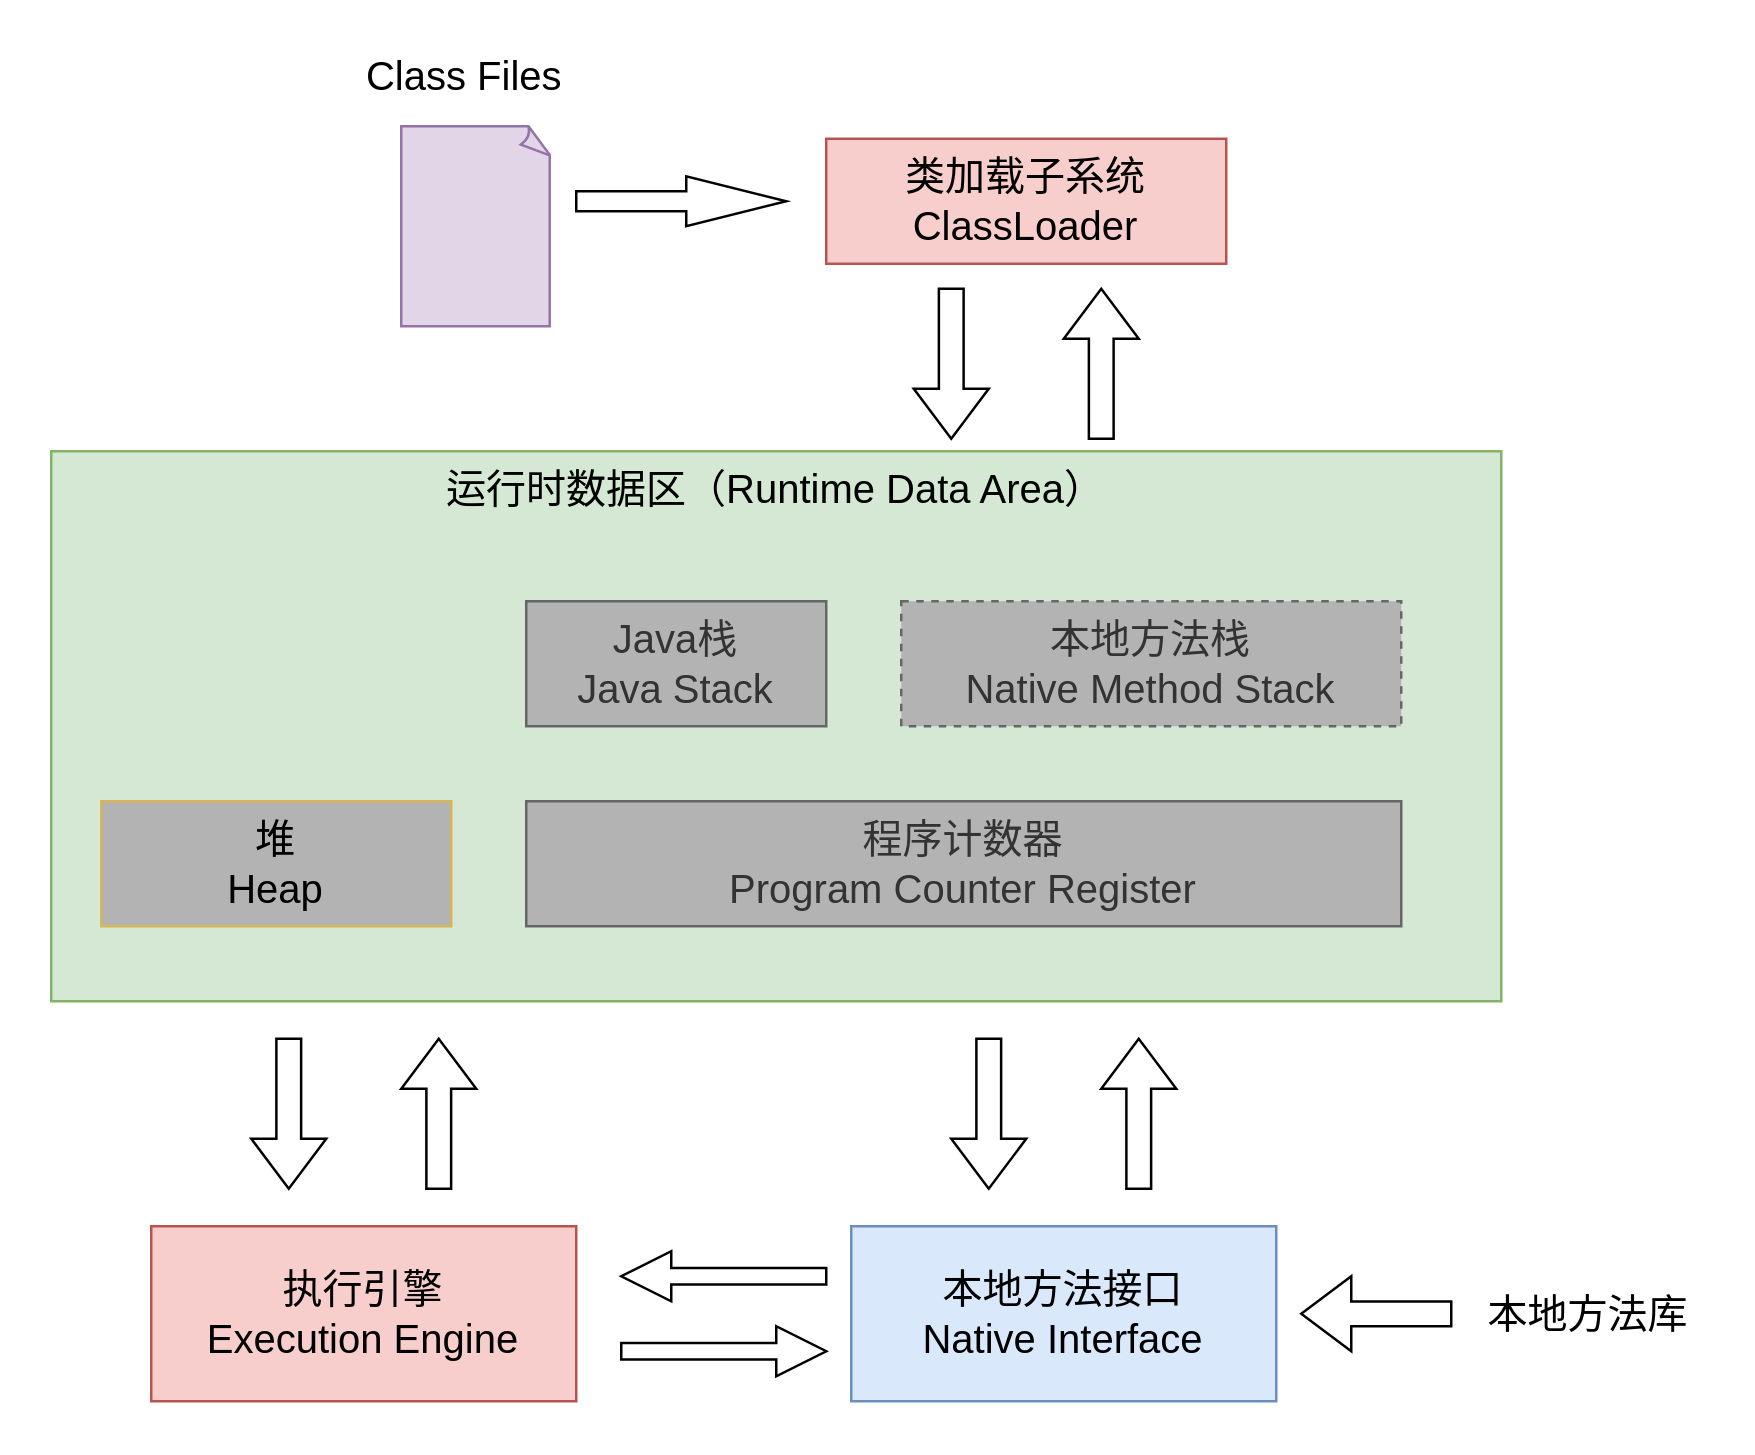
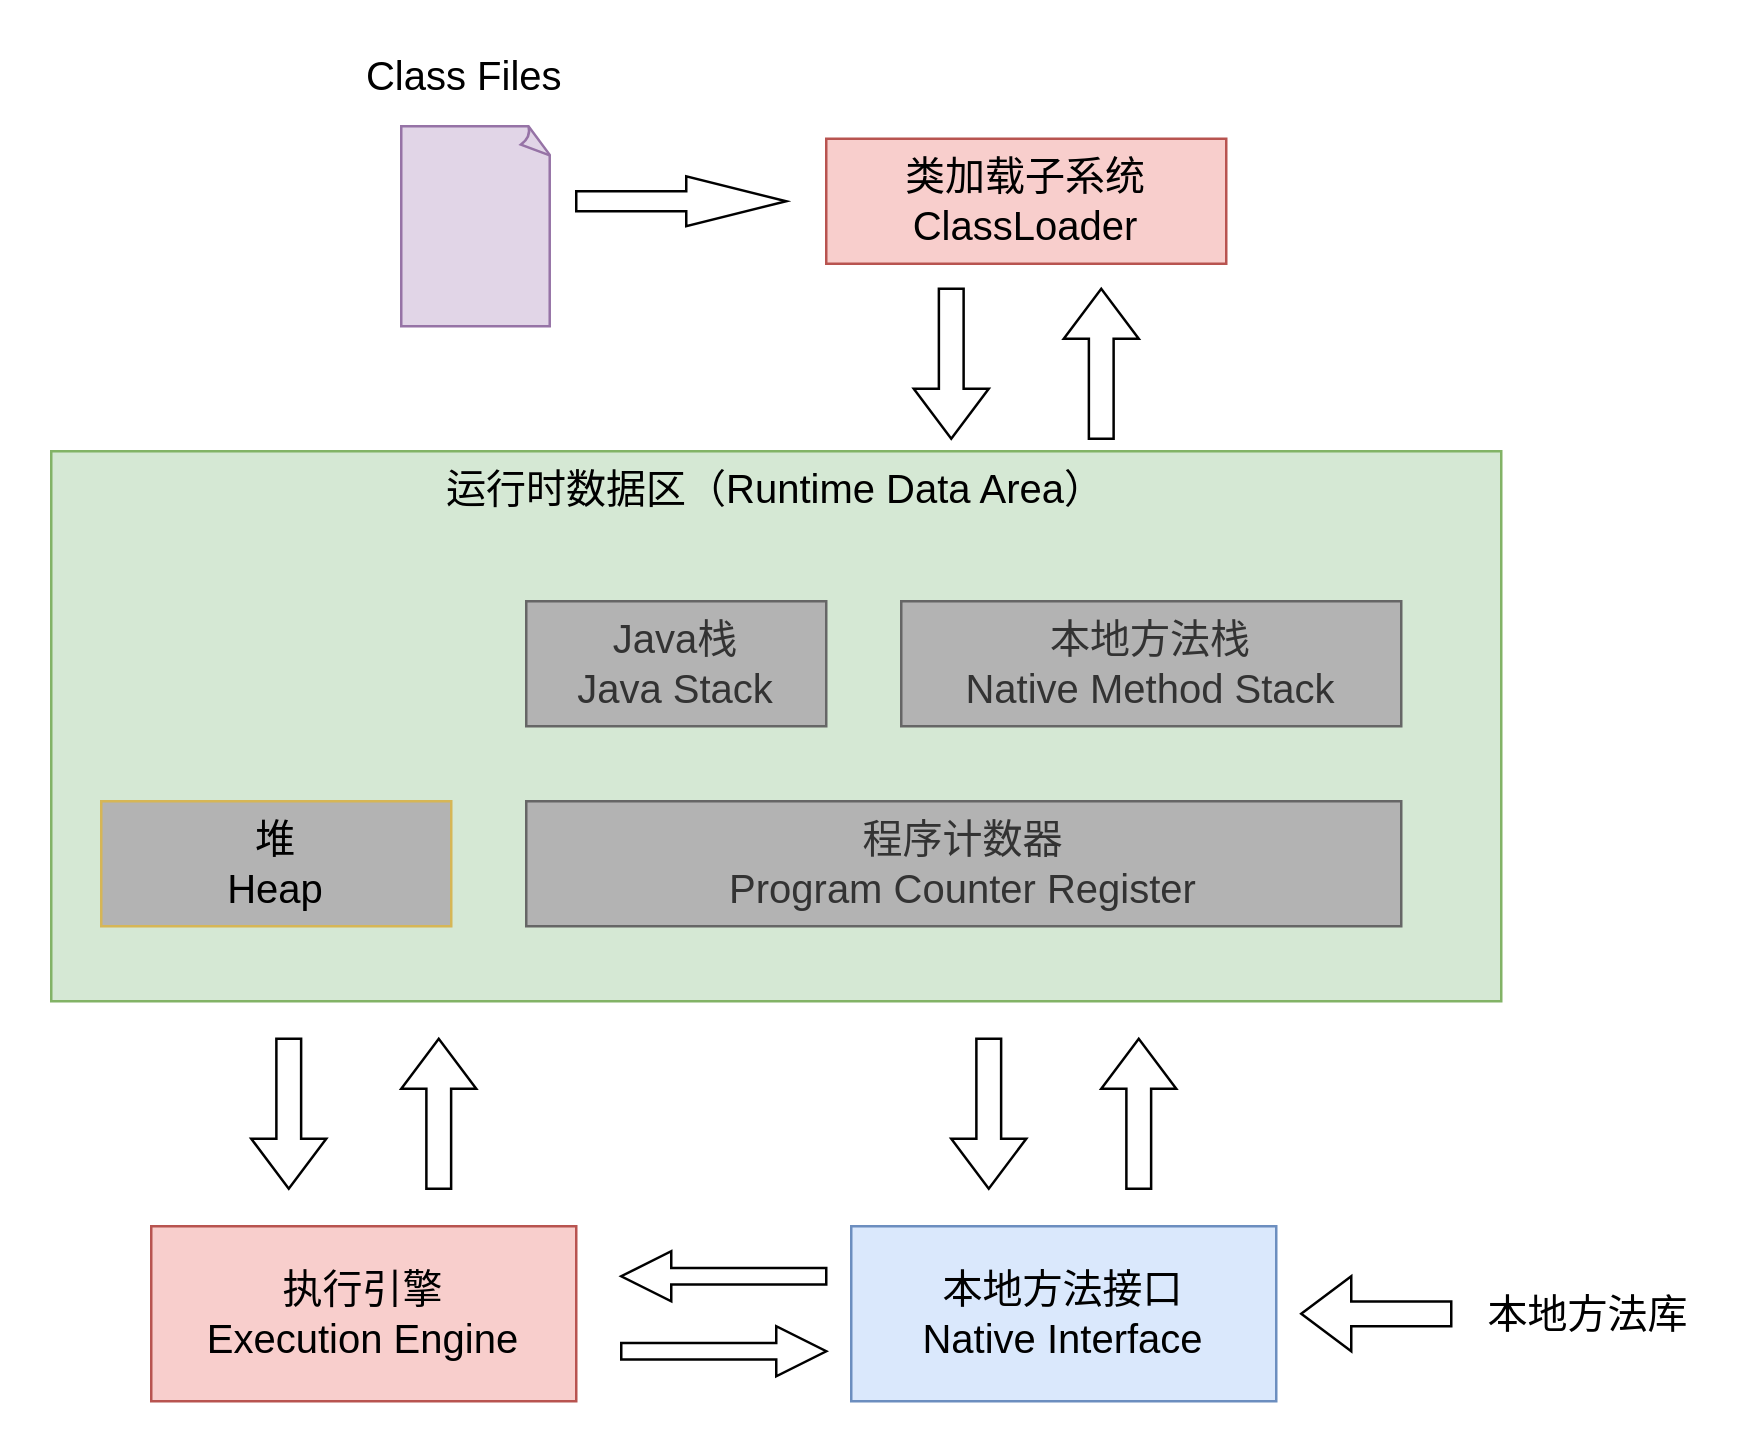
(1151, 664) -> (1151, 664)
